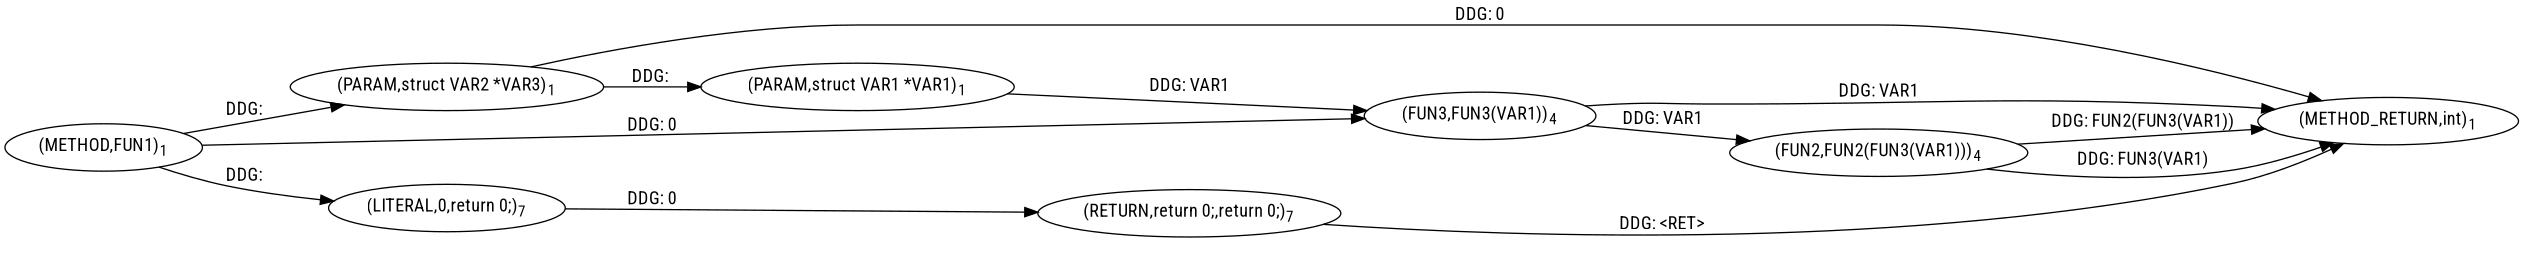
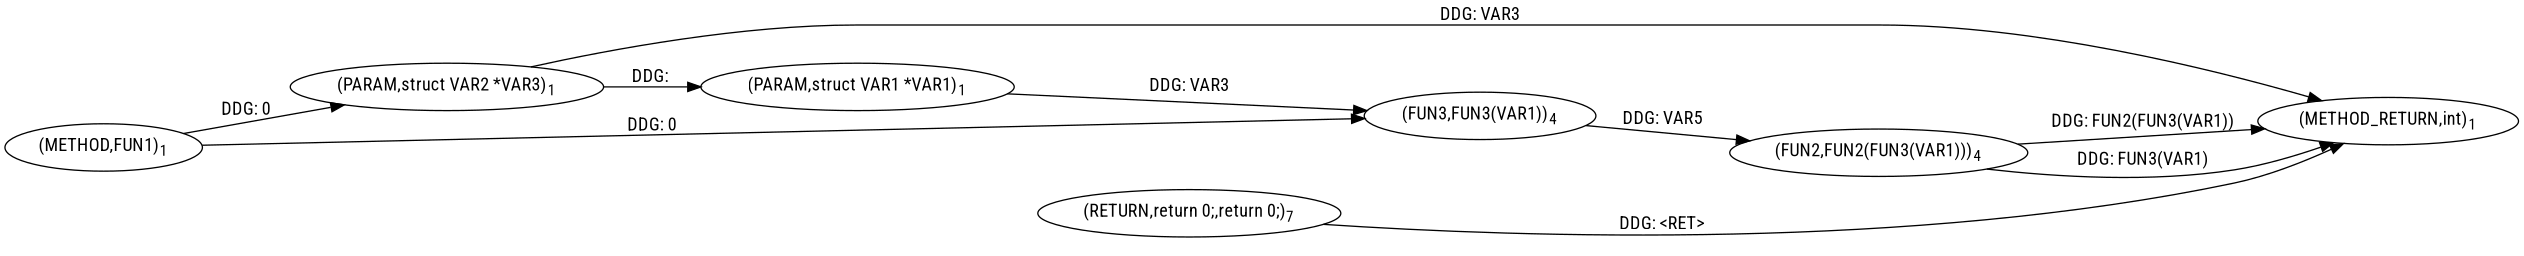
(1480, 15) -> (1480, 15)
(1189, 86) -> (1189, 86)
(1923, 102) -> none
(246, 110) -> (246, 110)
(1663, 119) -> (1663, 119)
(447, 208) -> none
